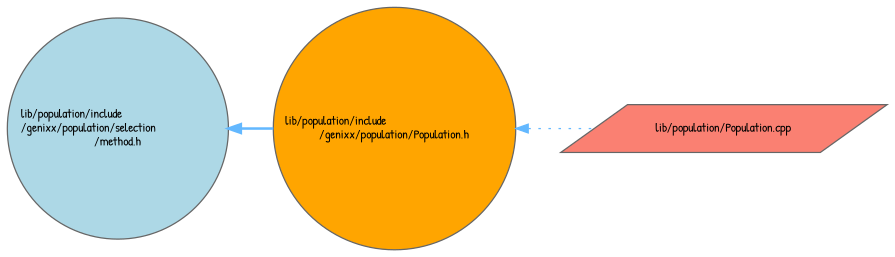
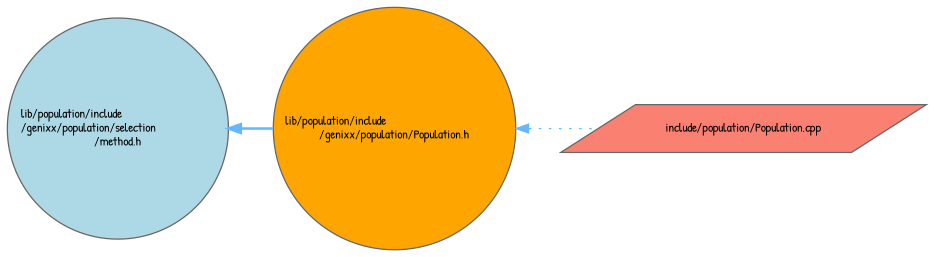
(724, 129) -> (743, 129)
